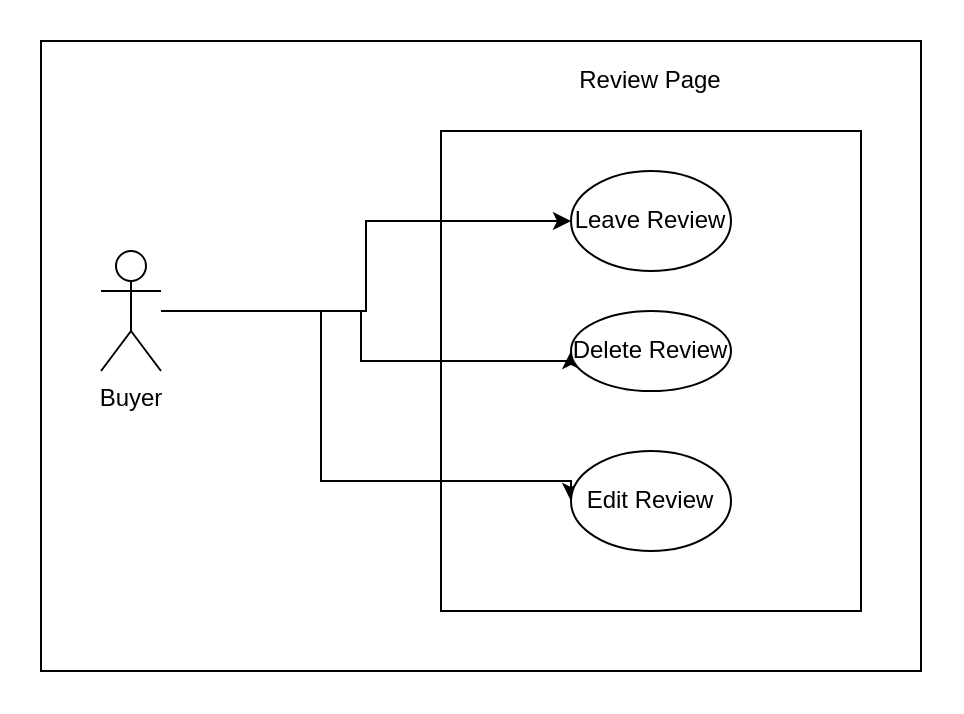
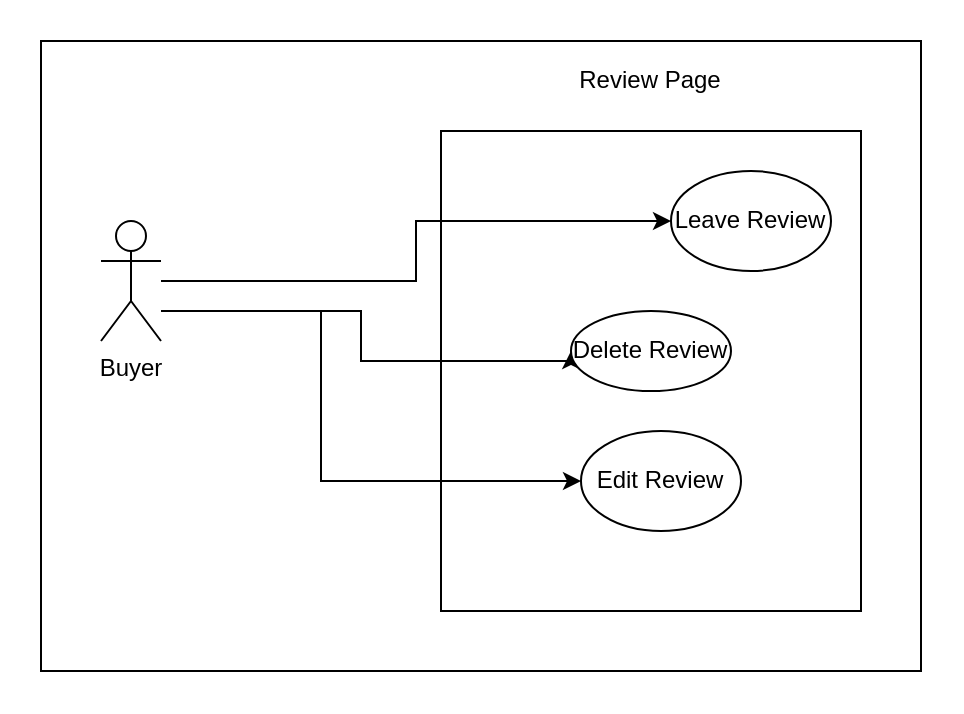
(651, 221) -> (751, 221)
(131, 311) -> (131, 281)
(651, 501) -> (661, 481)
